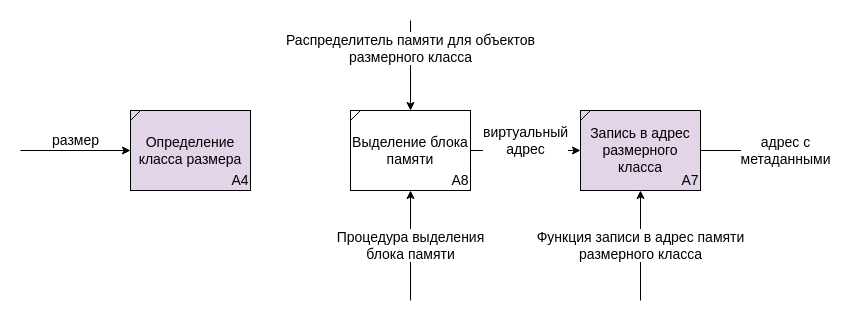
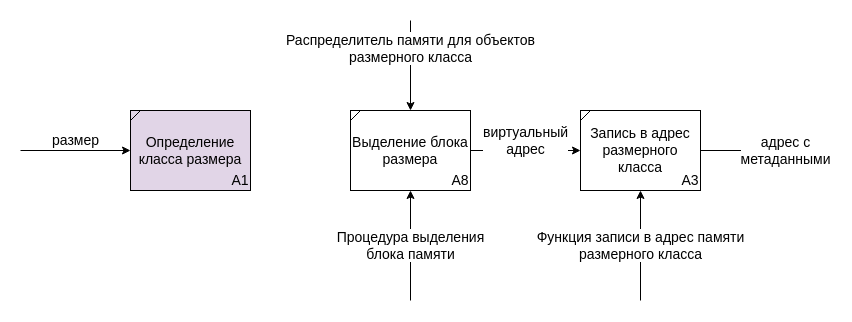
(411, 151) -> (411, 151)
(641, 151) -> (641, 151)
(241, 181) -> (241, 181)
(691, 181) -> (691, 181)
